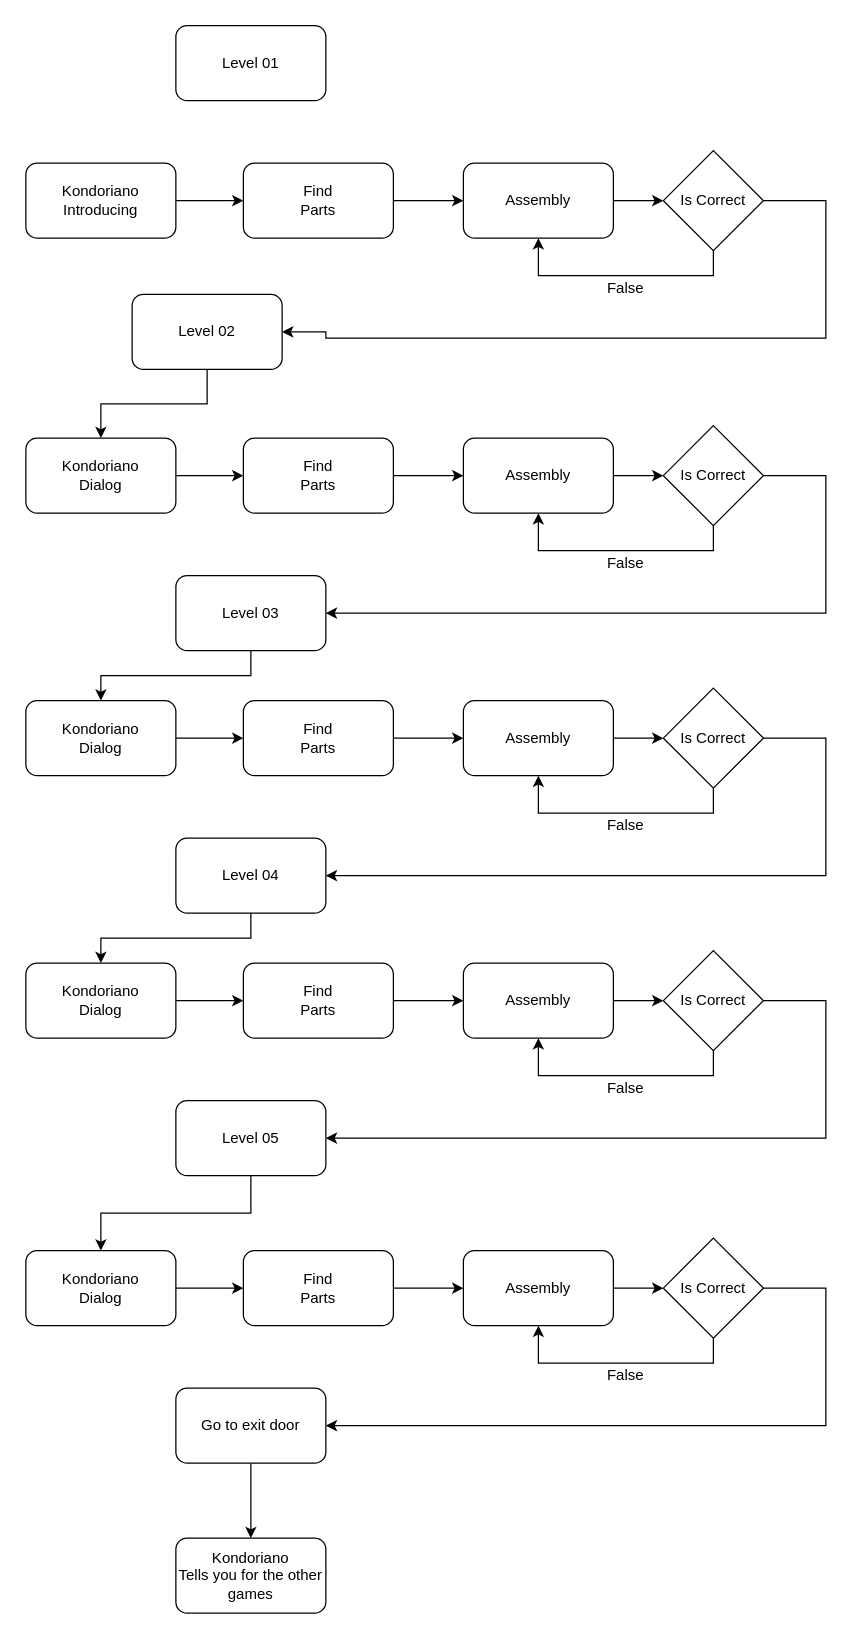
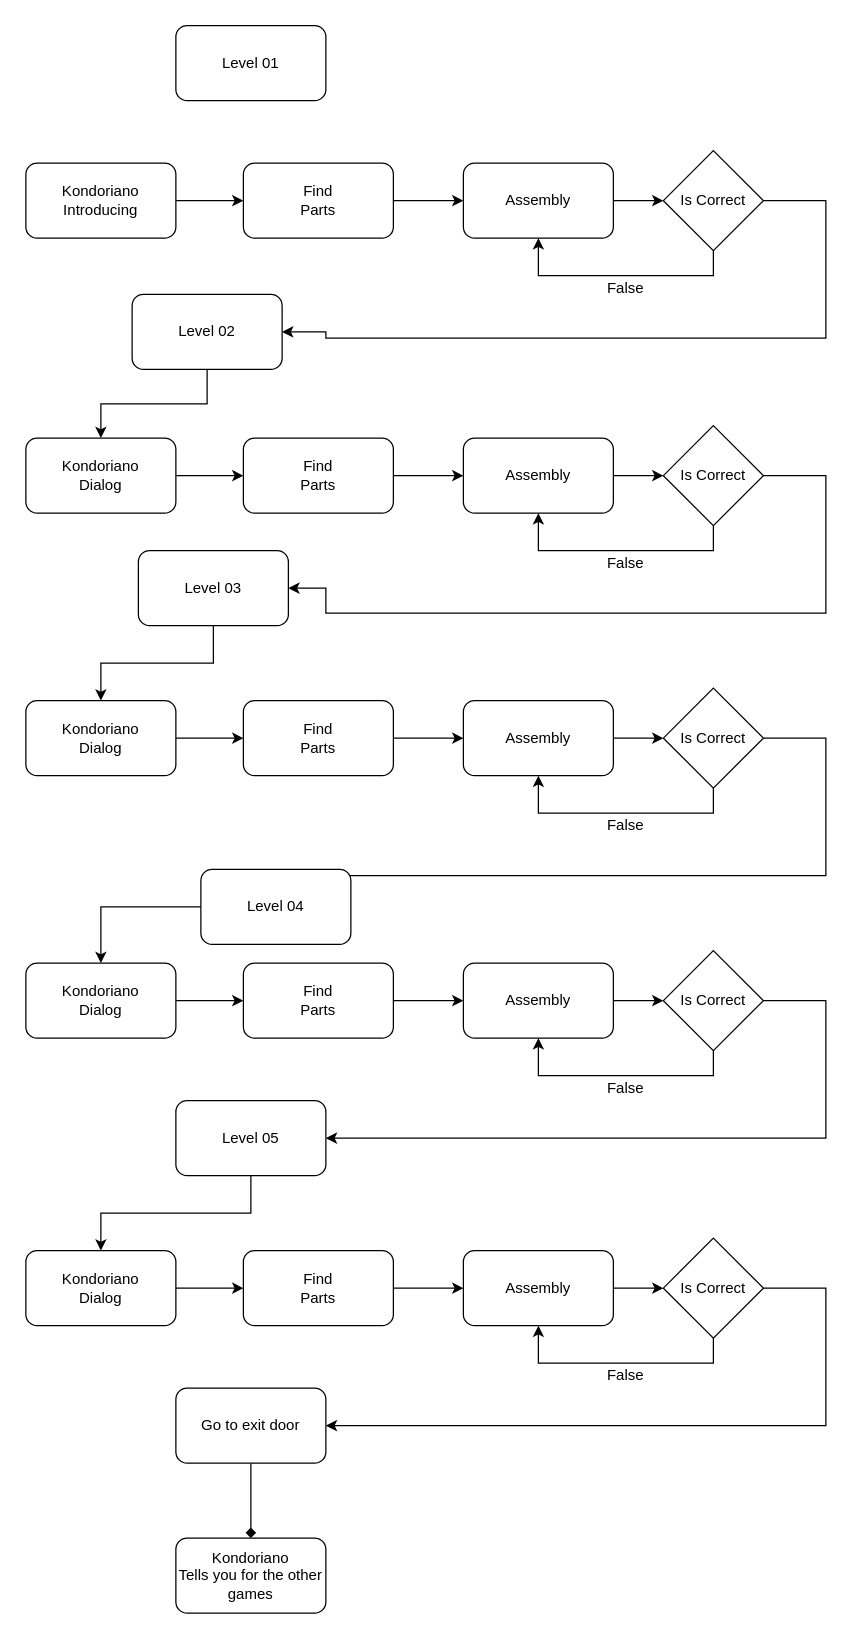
(251, 613) -> (213, 588)
(251, 876) -> (276, 907)
(251, 1528) -> (251, 1527)
